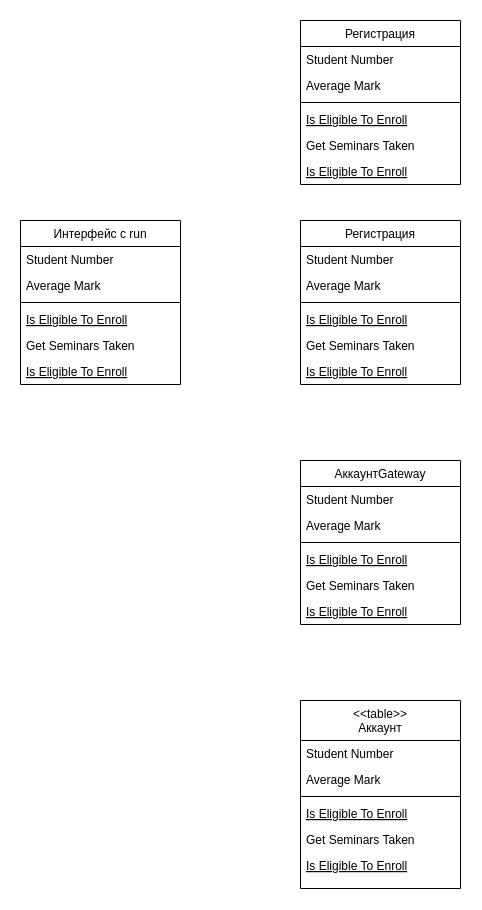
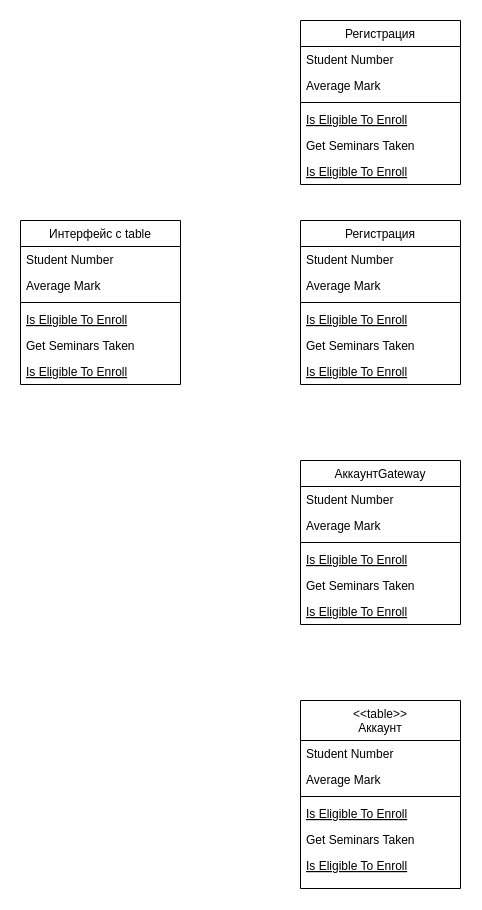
(100, 234) -> (100, 234)
